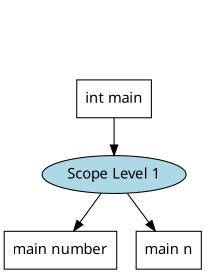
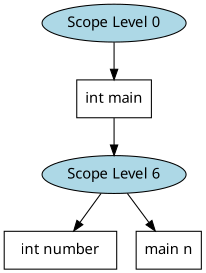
none -> (114, 23)
(114, 175) -> (114, 175)
(60, 250) -> (60, 250)
